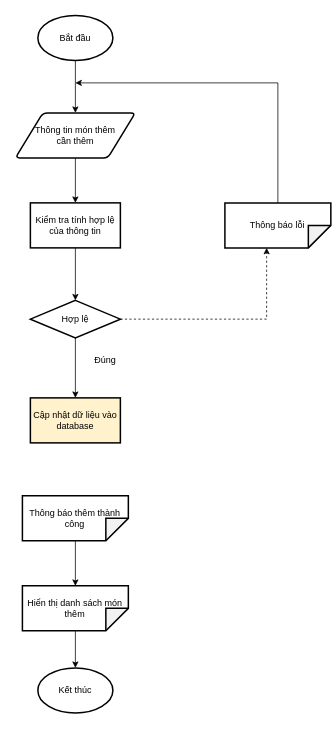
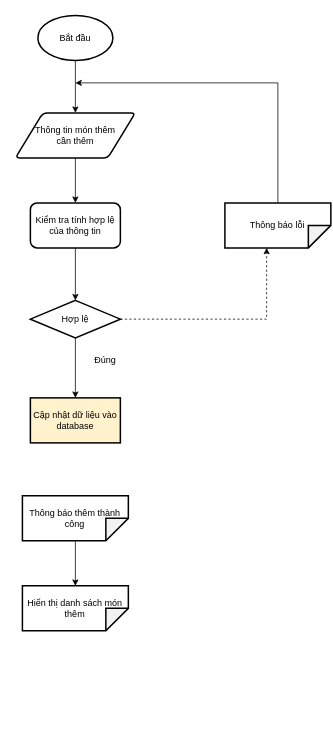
(75, 225) -> (75, 225)
(75, 647) -> none
(75, 690) -> none
